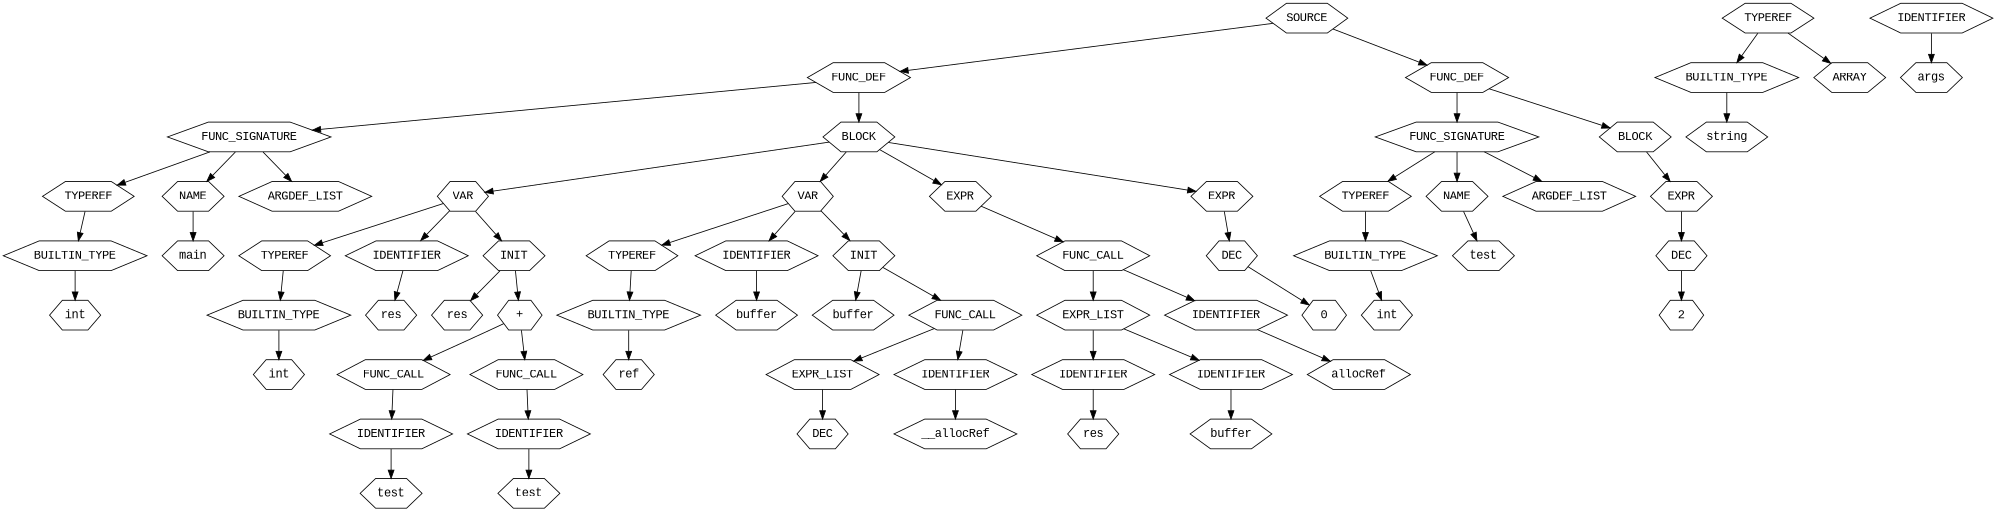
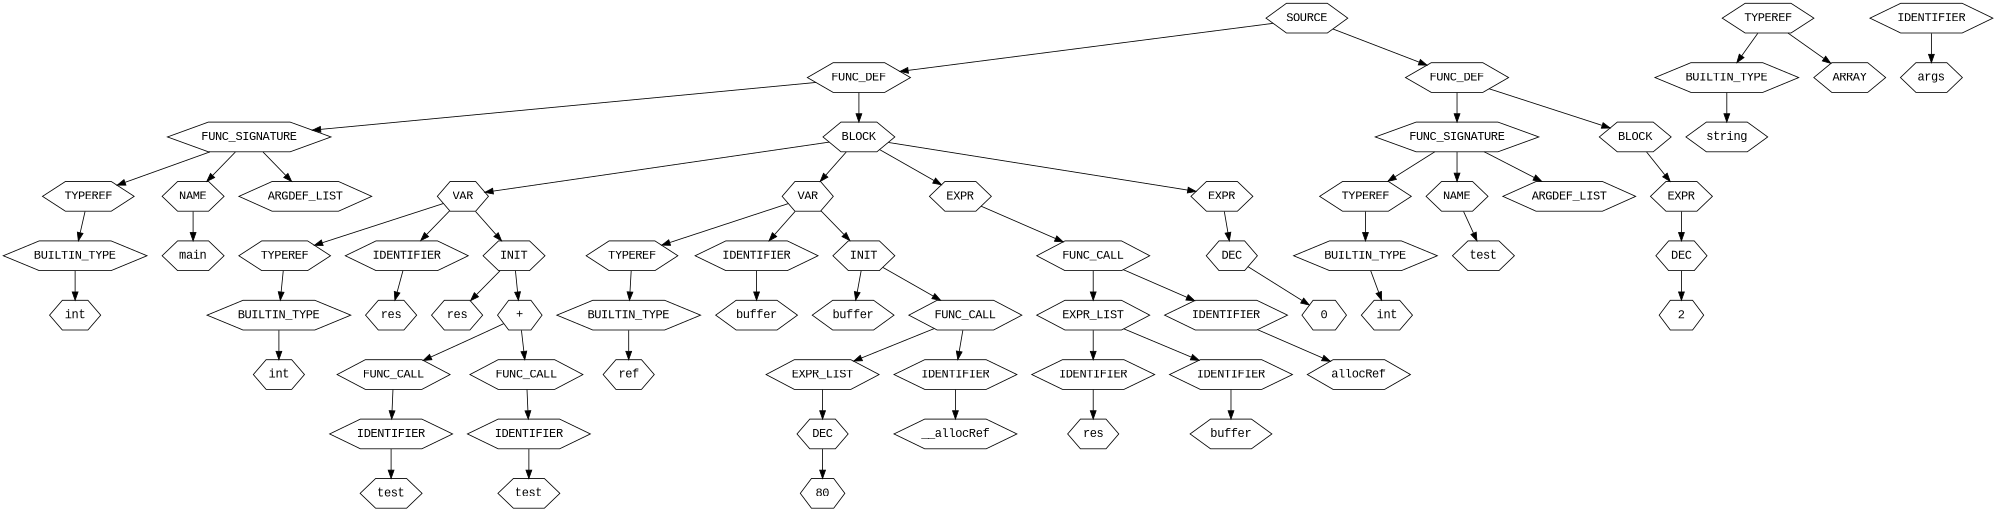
none -> (823, 493)
